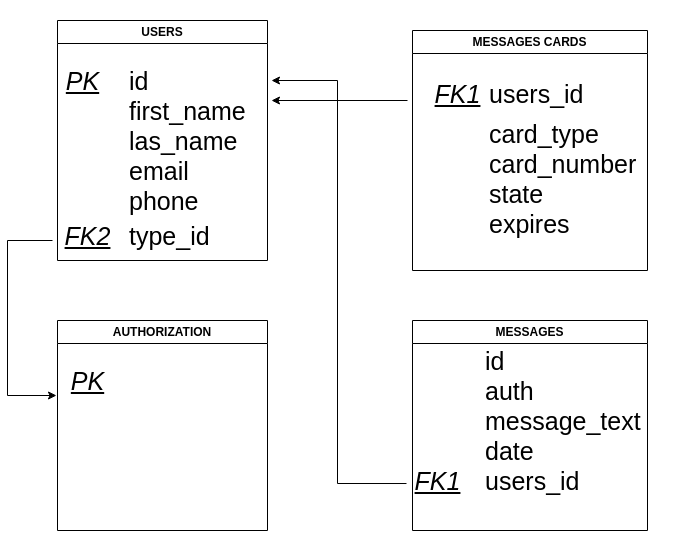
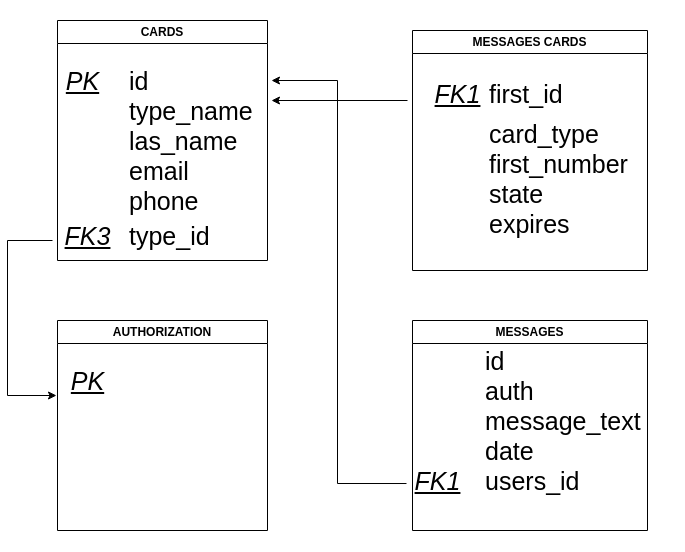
(163, 33) -> (163, 33)
(542, 94) -> (539, 94)
(196, 156) -> (193, 156)
(567, 179) -> (570, 179)
(88, 236) -> (88, 236)
